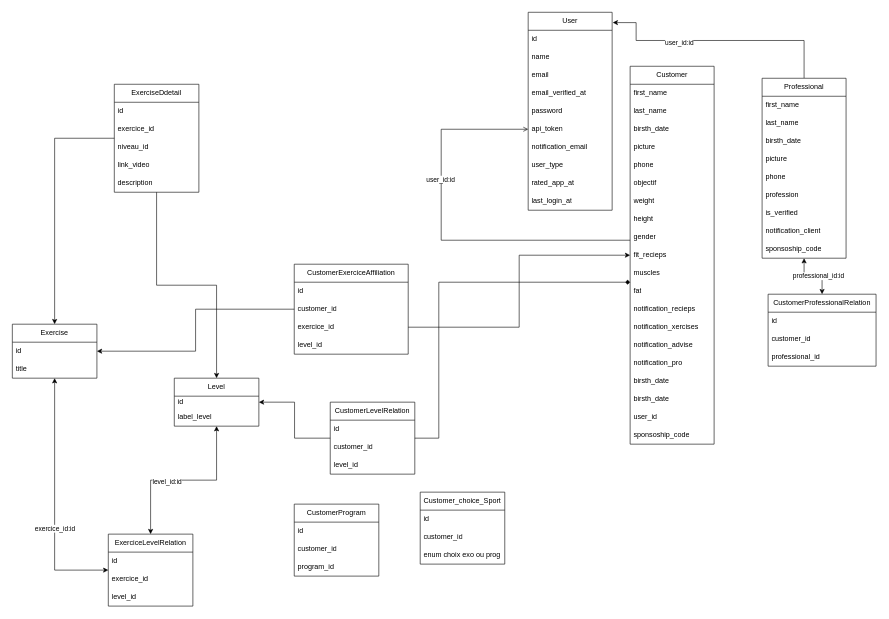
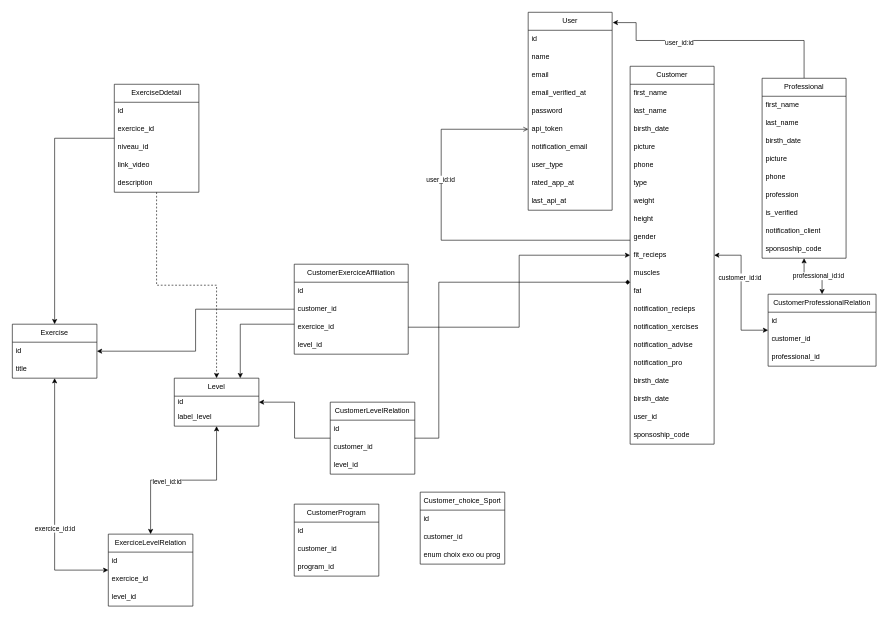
(649, 183) -> (642, 183)
(555, 201) -> (552, 201)
none -> (741, 278)
(186, 285) -> (186, 285)
none -> (240, 324)
